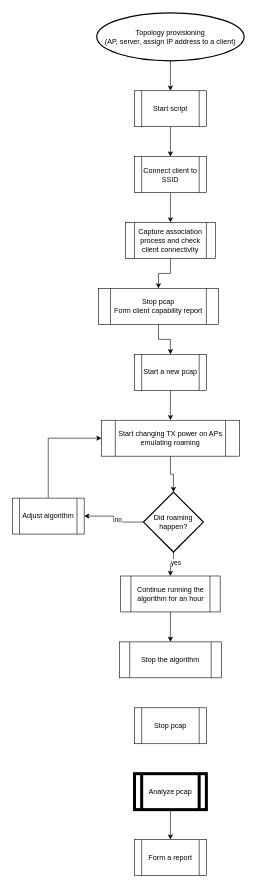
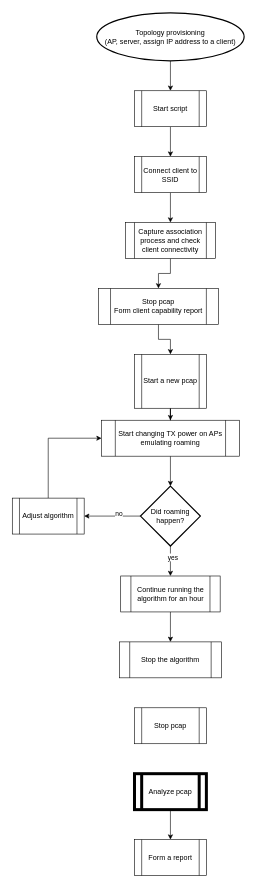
(171, 372) -> (171, 381)
(174, 522) -> (171, 516)
